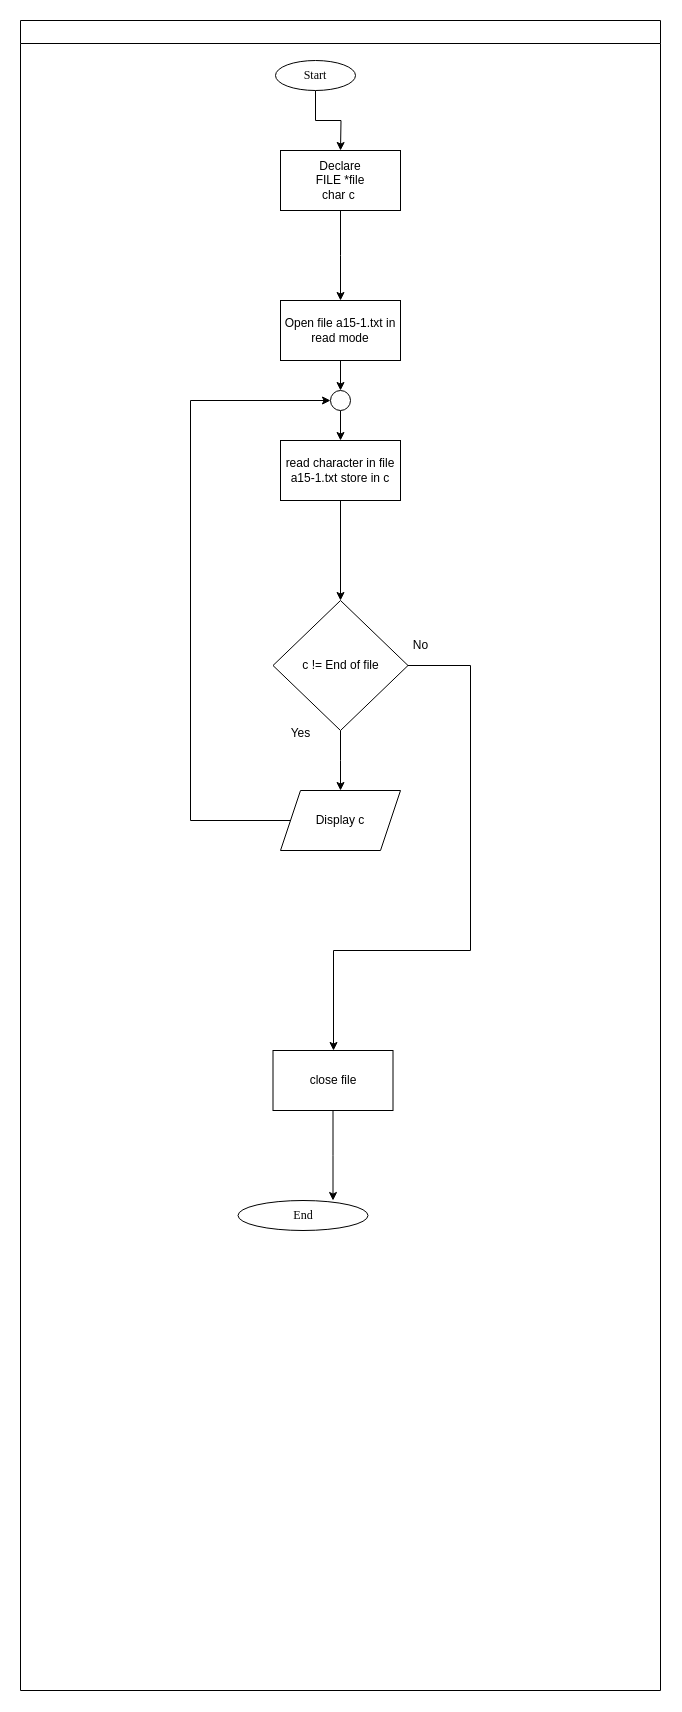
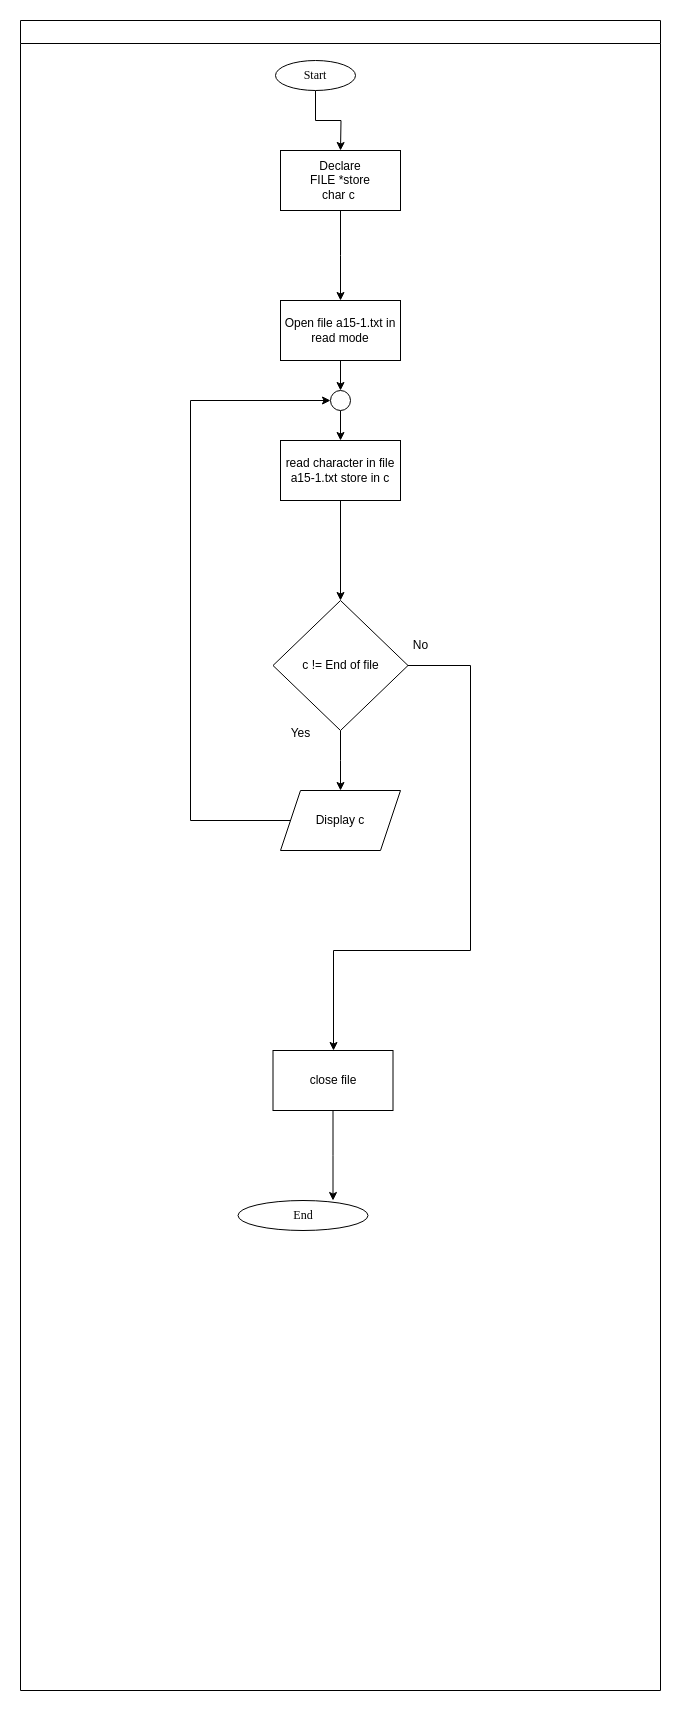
(341, 181) -> (341, 181)
